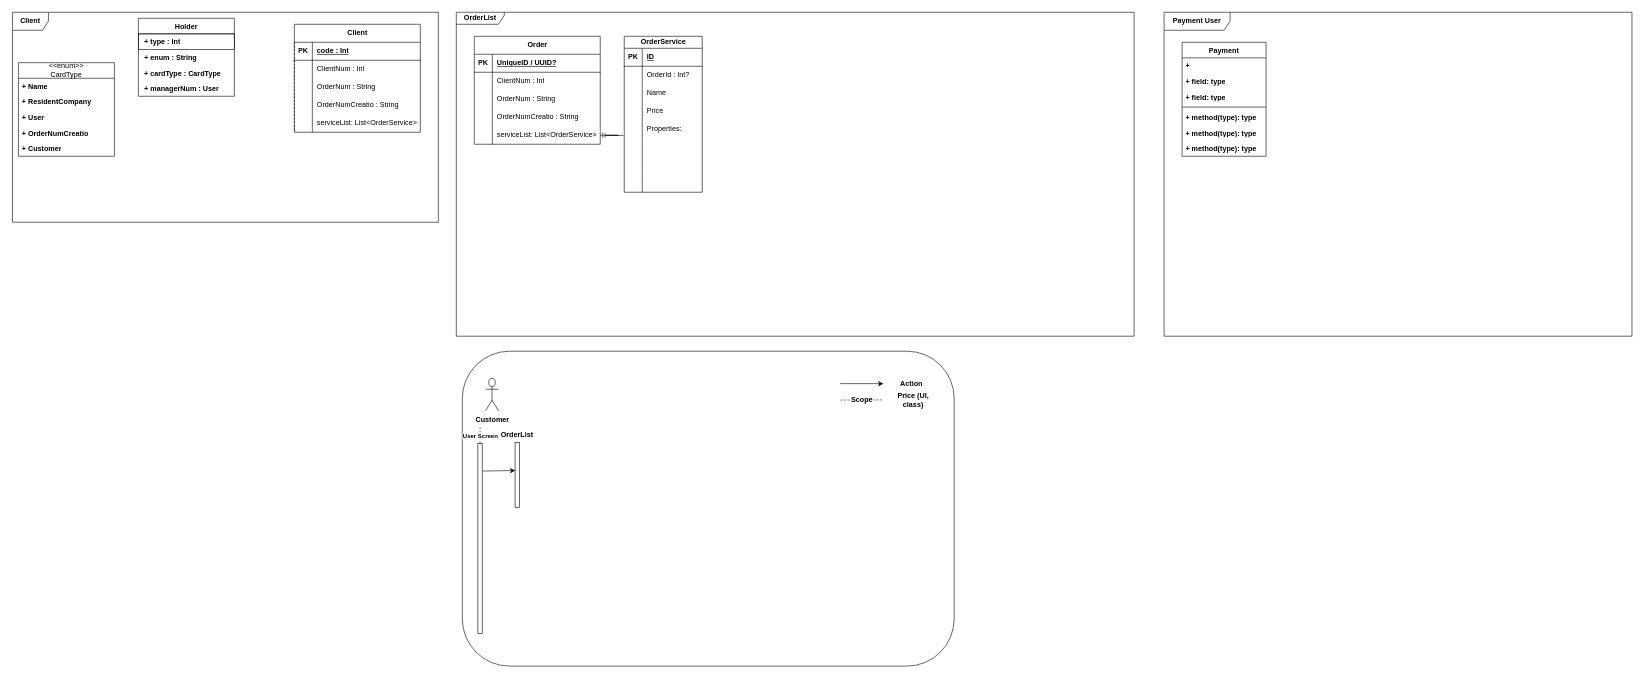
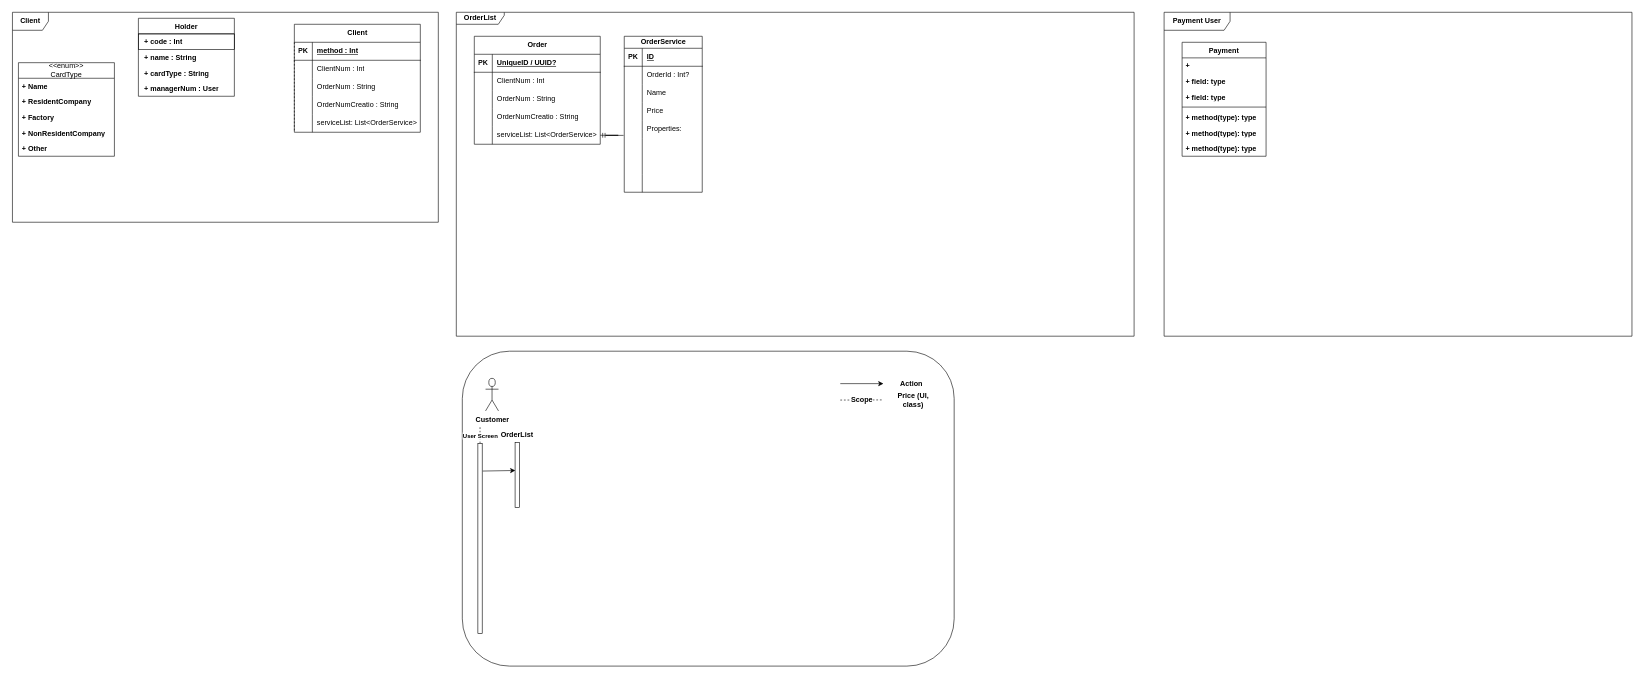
(162, 42) -> (162, 42)
(334, 51) -> (338, 51)
(167, 58) -> (167, 58)
(180, 74) -> (176, 74)
(33, 118) -> (39, 118)
(54, 134) -> (60, 134)
(41, 149) -> (35, 149)
